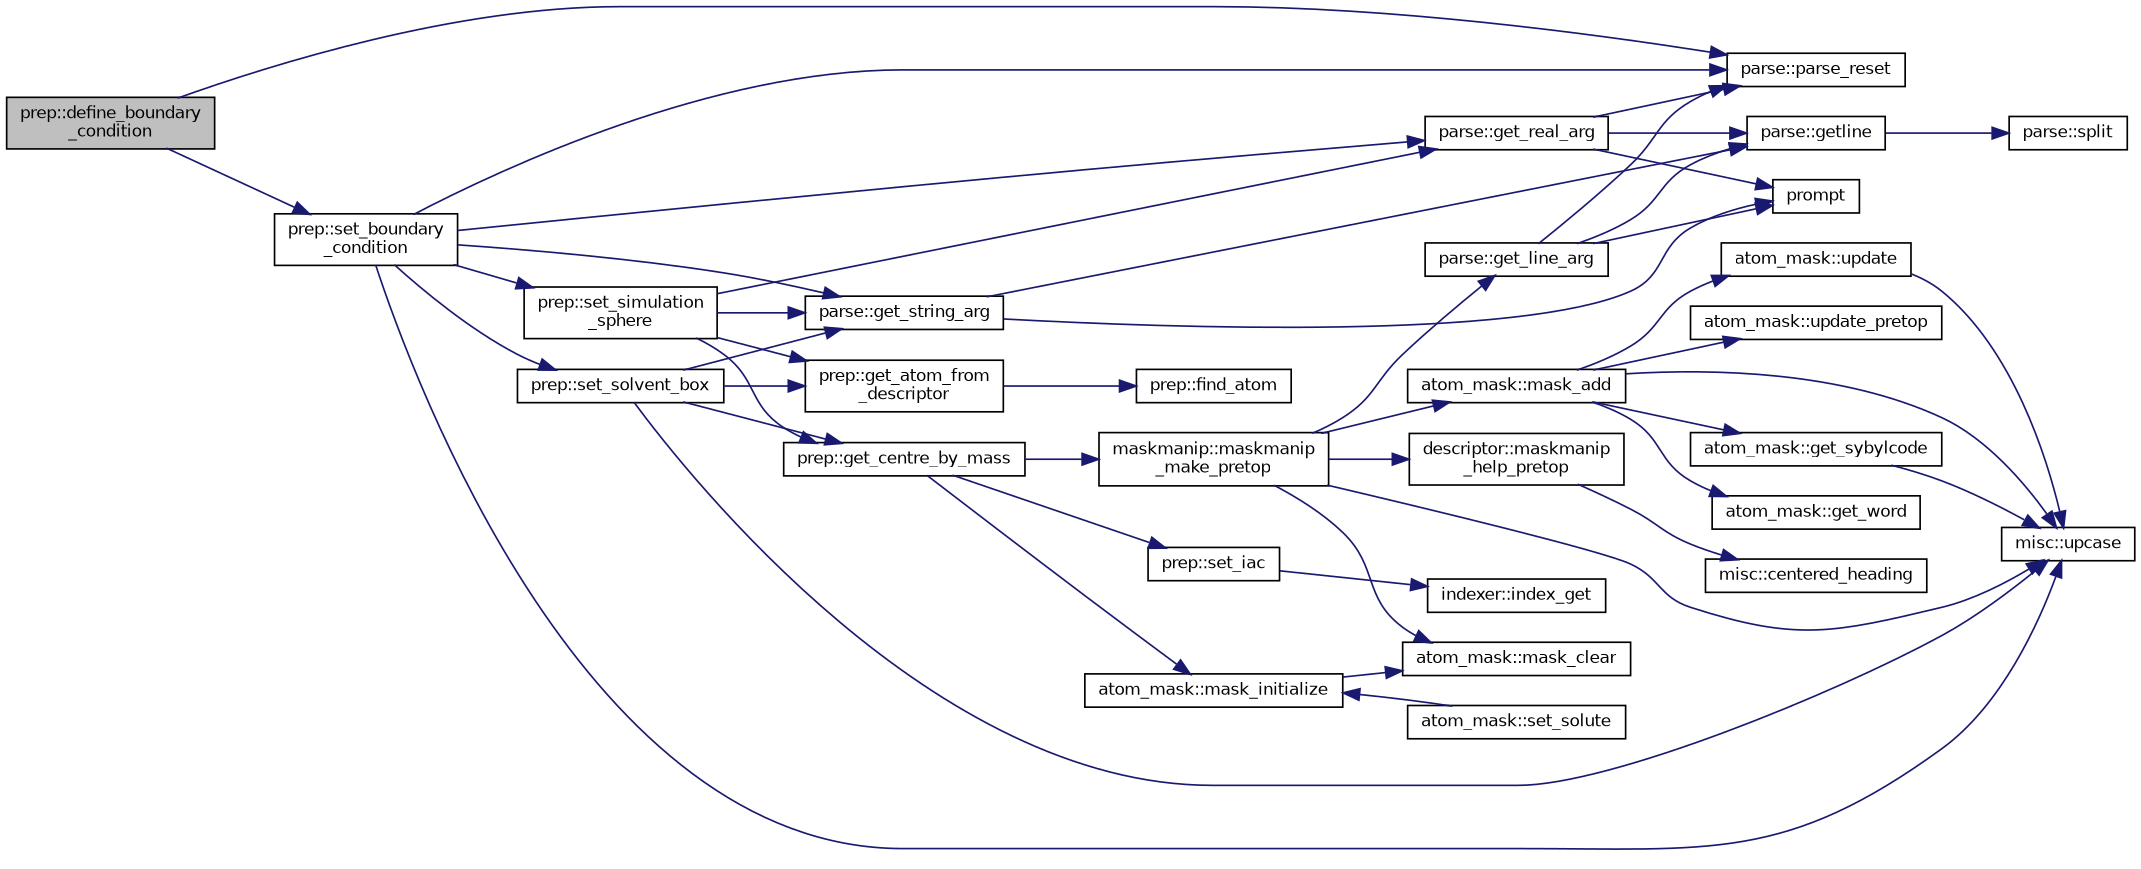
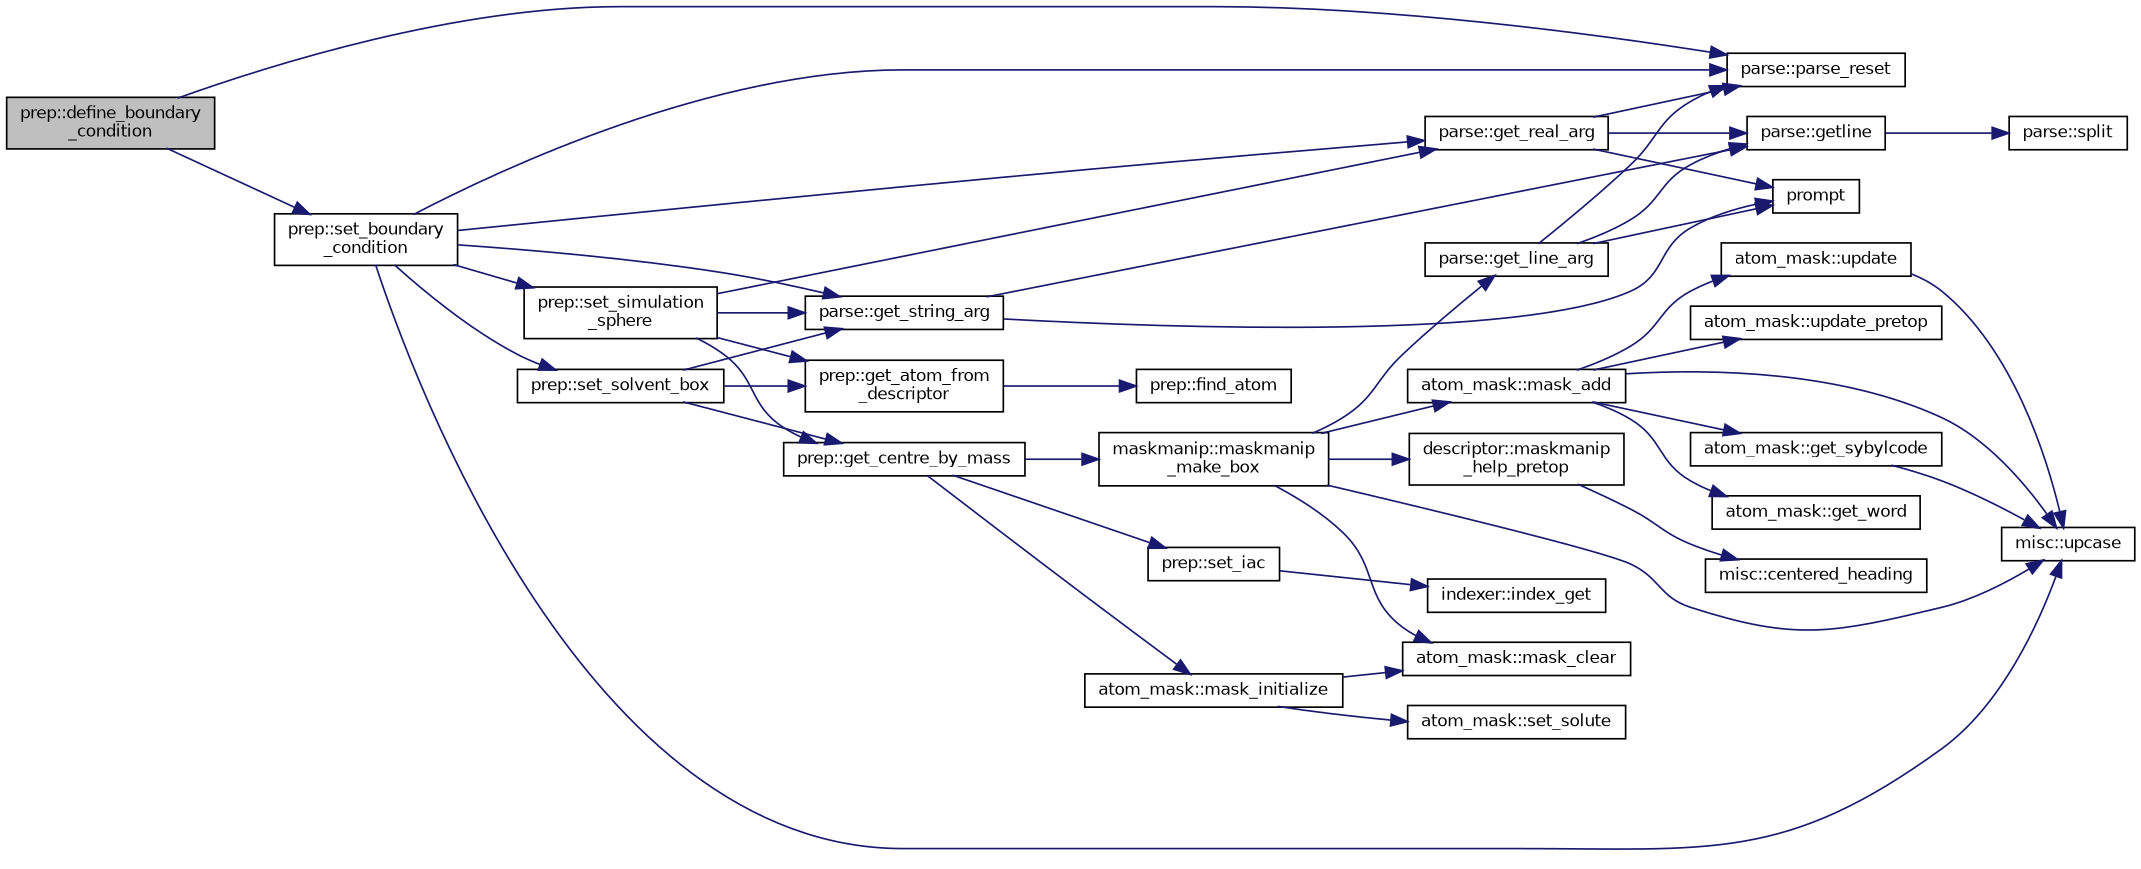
(1214, 459) -> (1214, 459)
(1406, 700) -> (1334, 714)
(1290, 785) -> none
